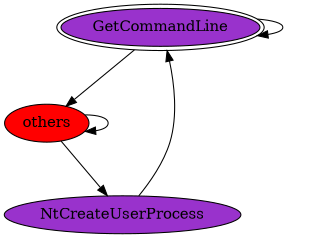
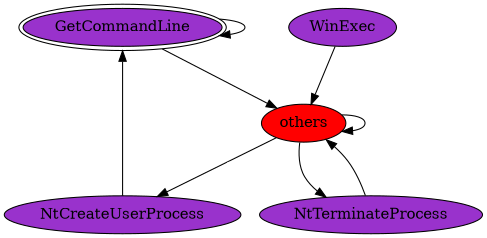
none -> (343, 27)
none -> (371, 215)
